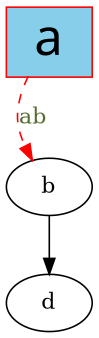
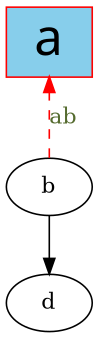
(18, 111) -> (49, 125)
